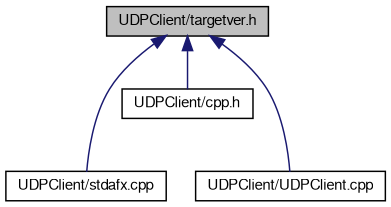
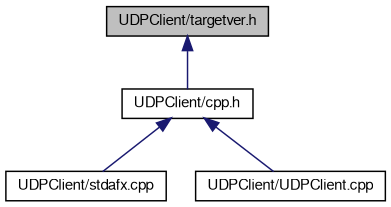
(104, 99) -> (131, 149)
(272, 99) -> (245, 149)
